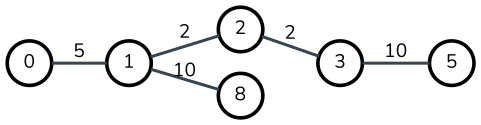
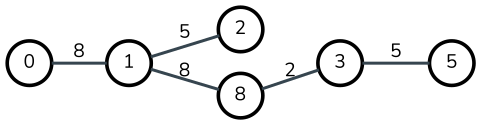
(185, 33) -> (185, 33)
(290, 46) -> (290, 79)
(79, 52) -> (79, 52)
(396, 52) -> (396, 52)
(185, 72) -> (185, 72)
